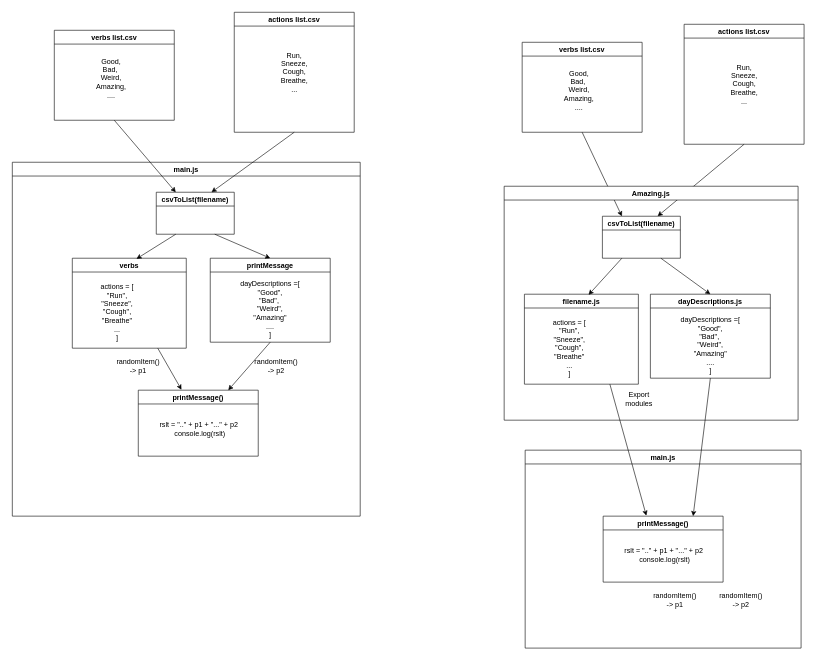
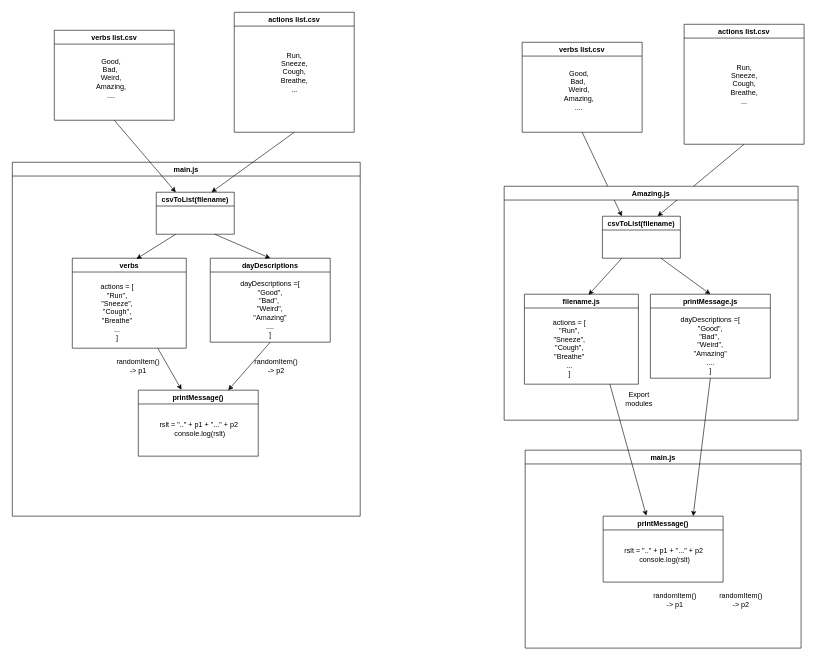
(270, 266) -> (270, 266)
(710, 302) -> (710, 302)
